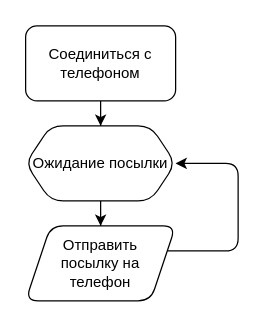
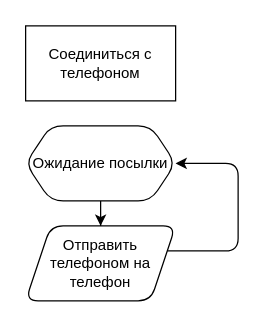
(101, 63) -> (101, 63)
(101, 118) -> none
(101, 263) -> (101, 263)
